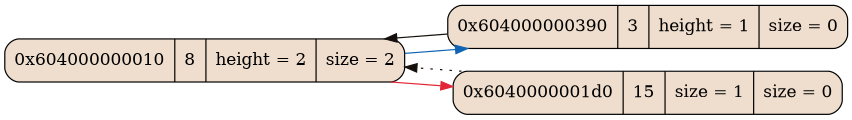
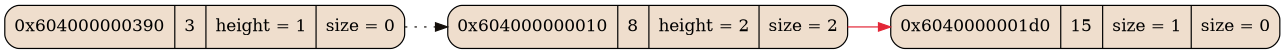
(422, 36) -> (420, 27)
(430, 51) -> none
(439, 70) -> none
